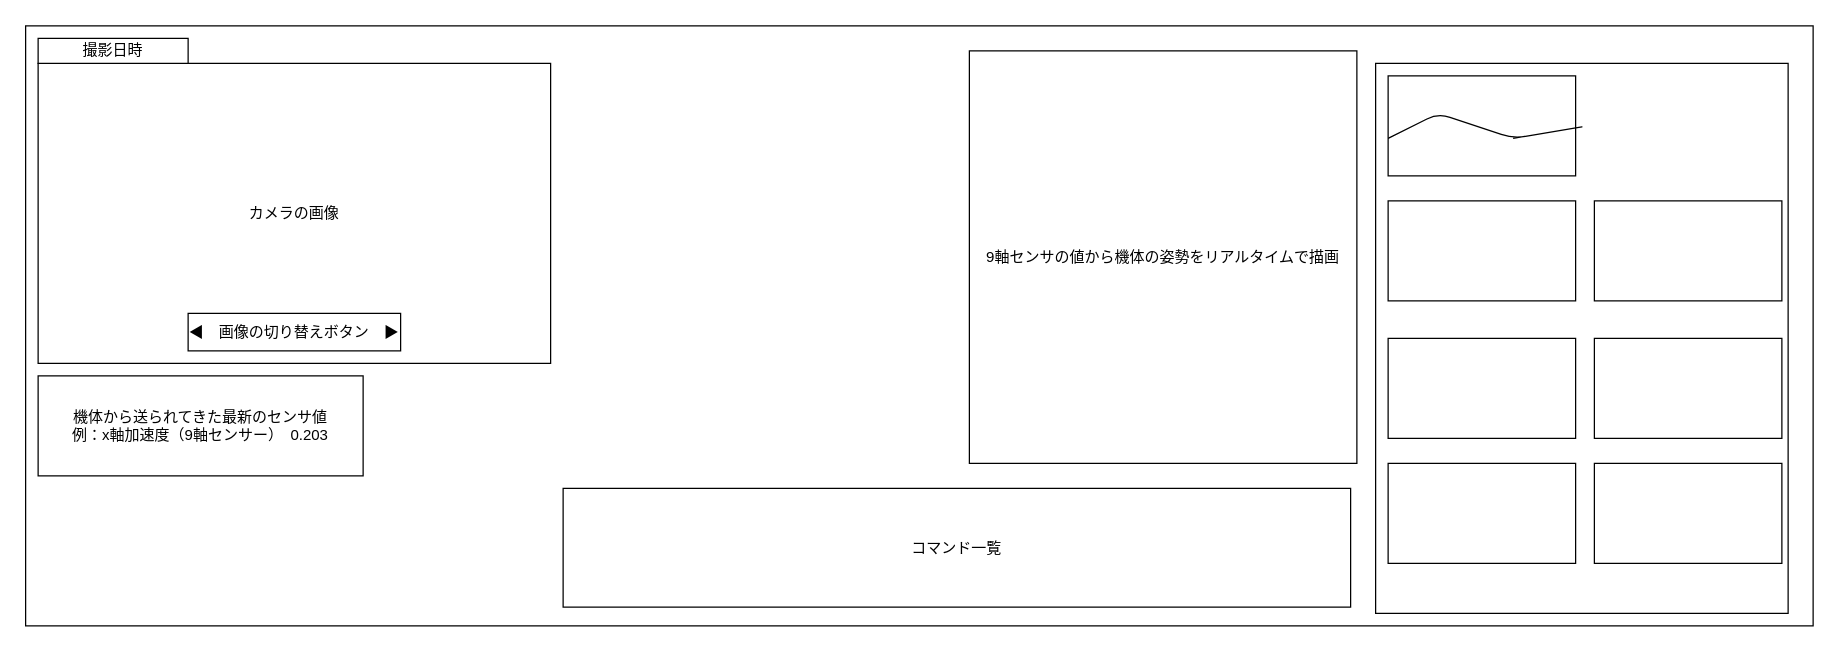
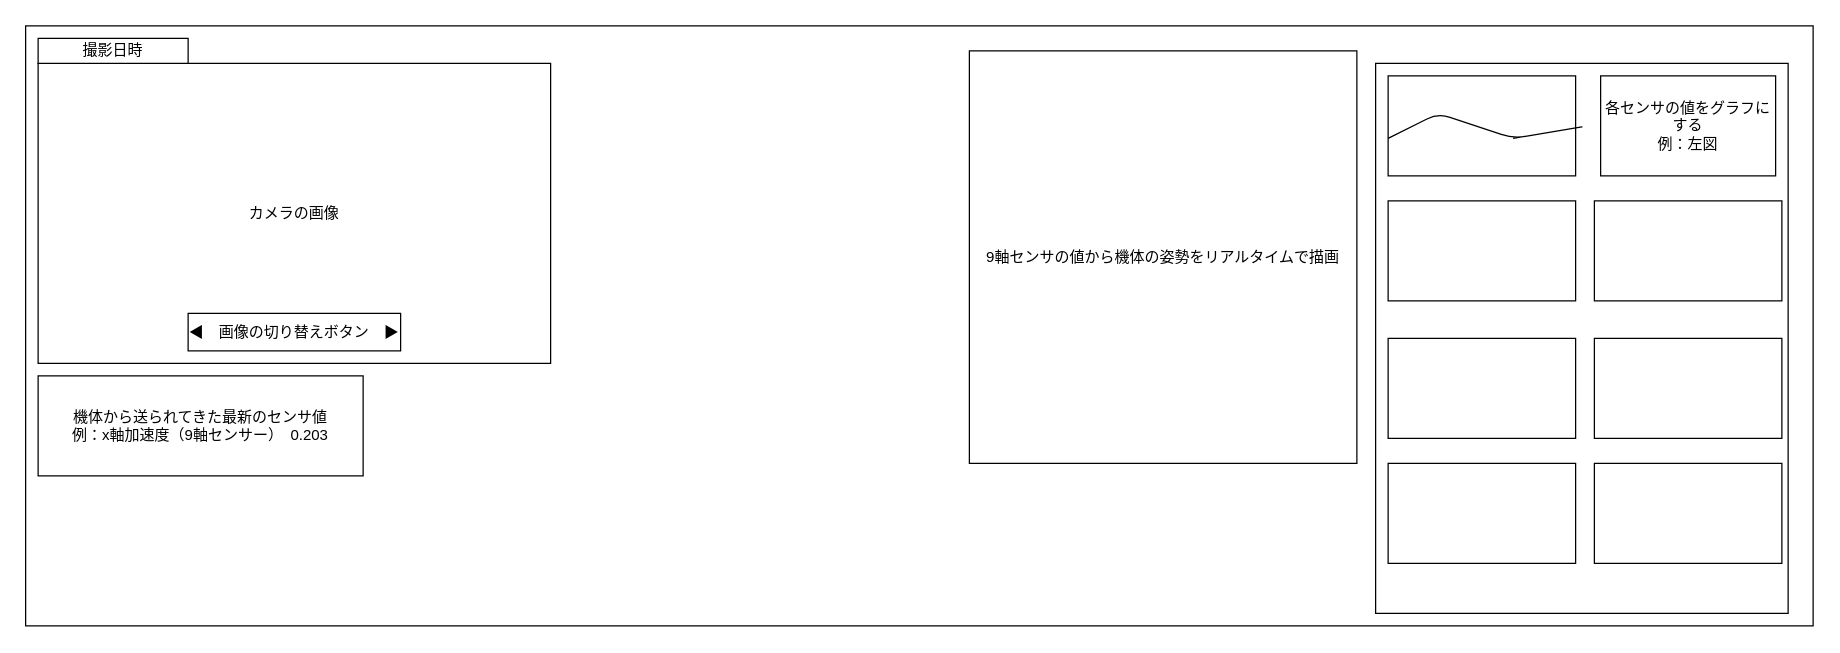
none -> (1688, 126)
(957, 548) -> none
